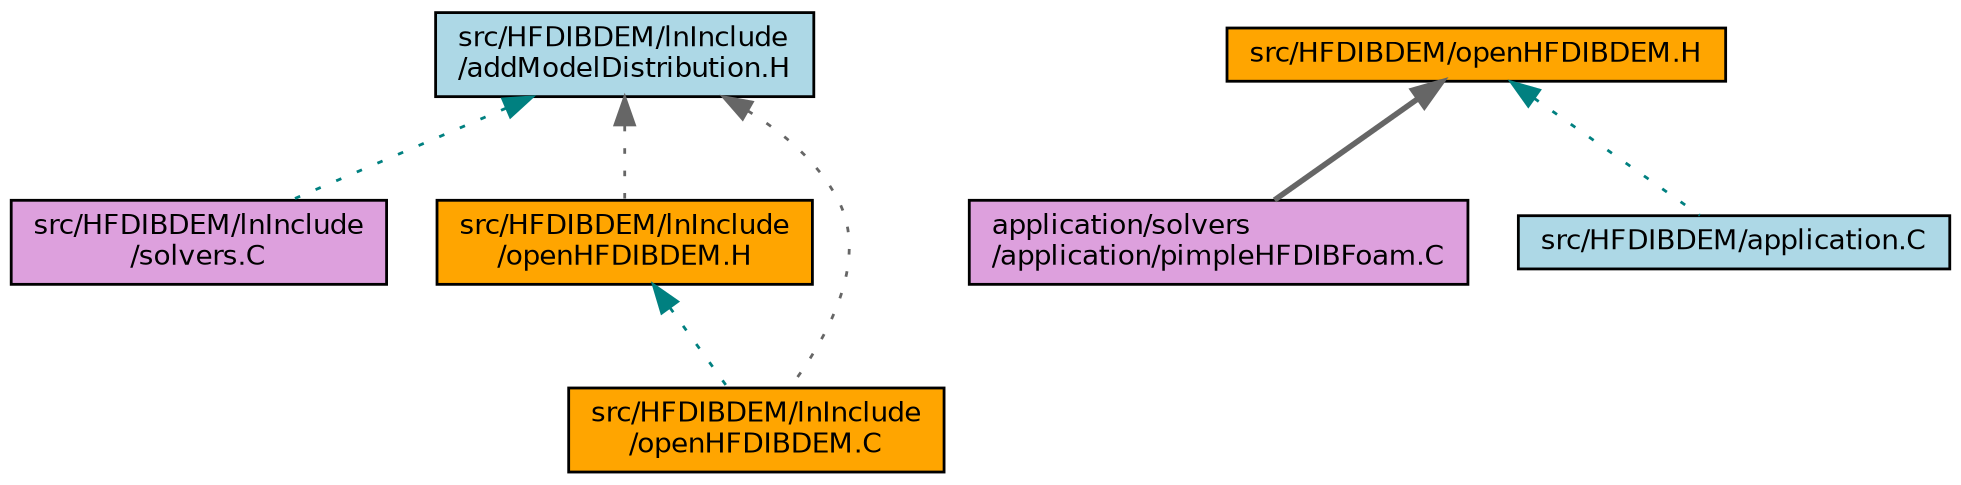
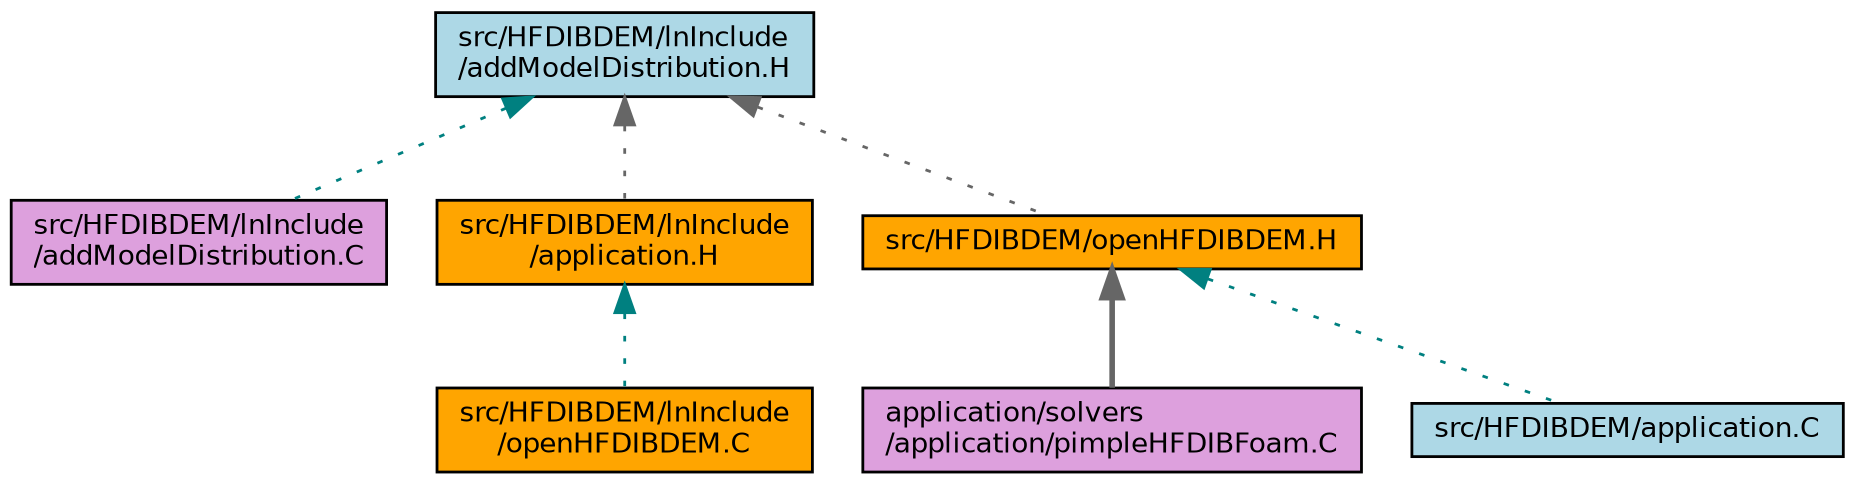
(848, 236) -> (903, 161)
(199, 242) -> (199, 242)
(625, 242) -> (625, 242)
